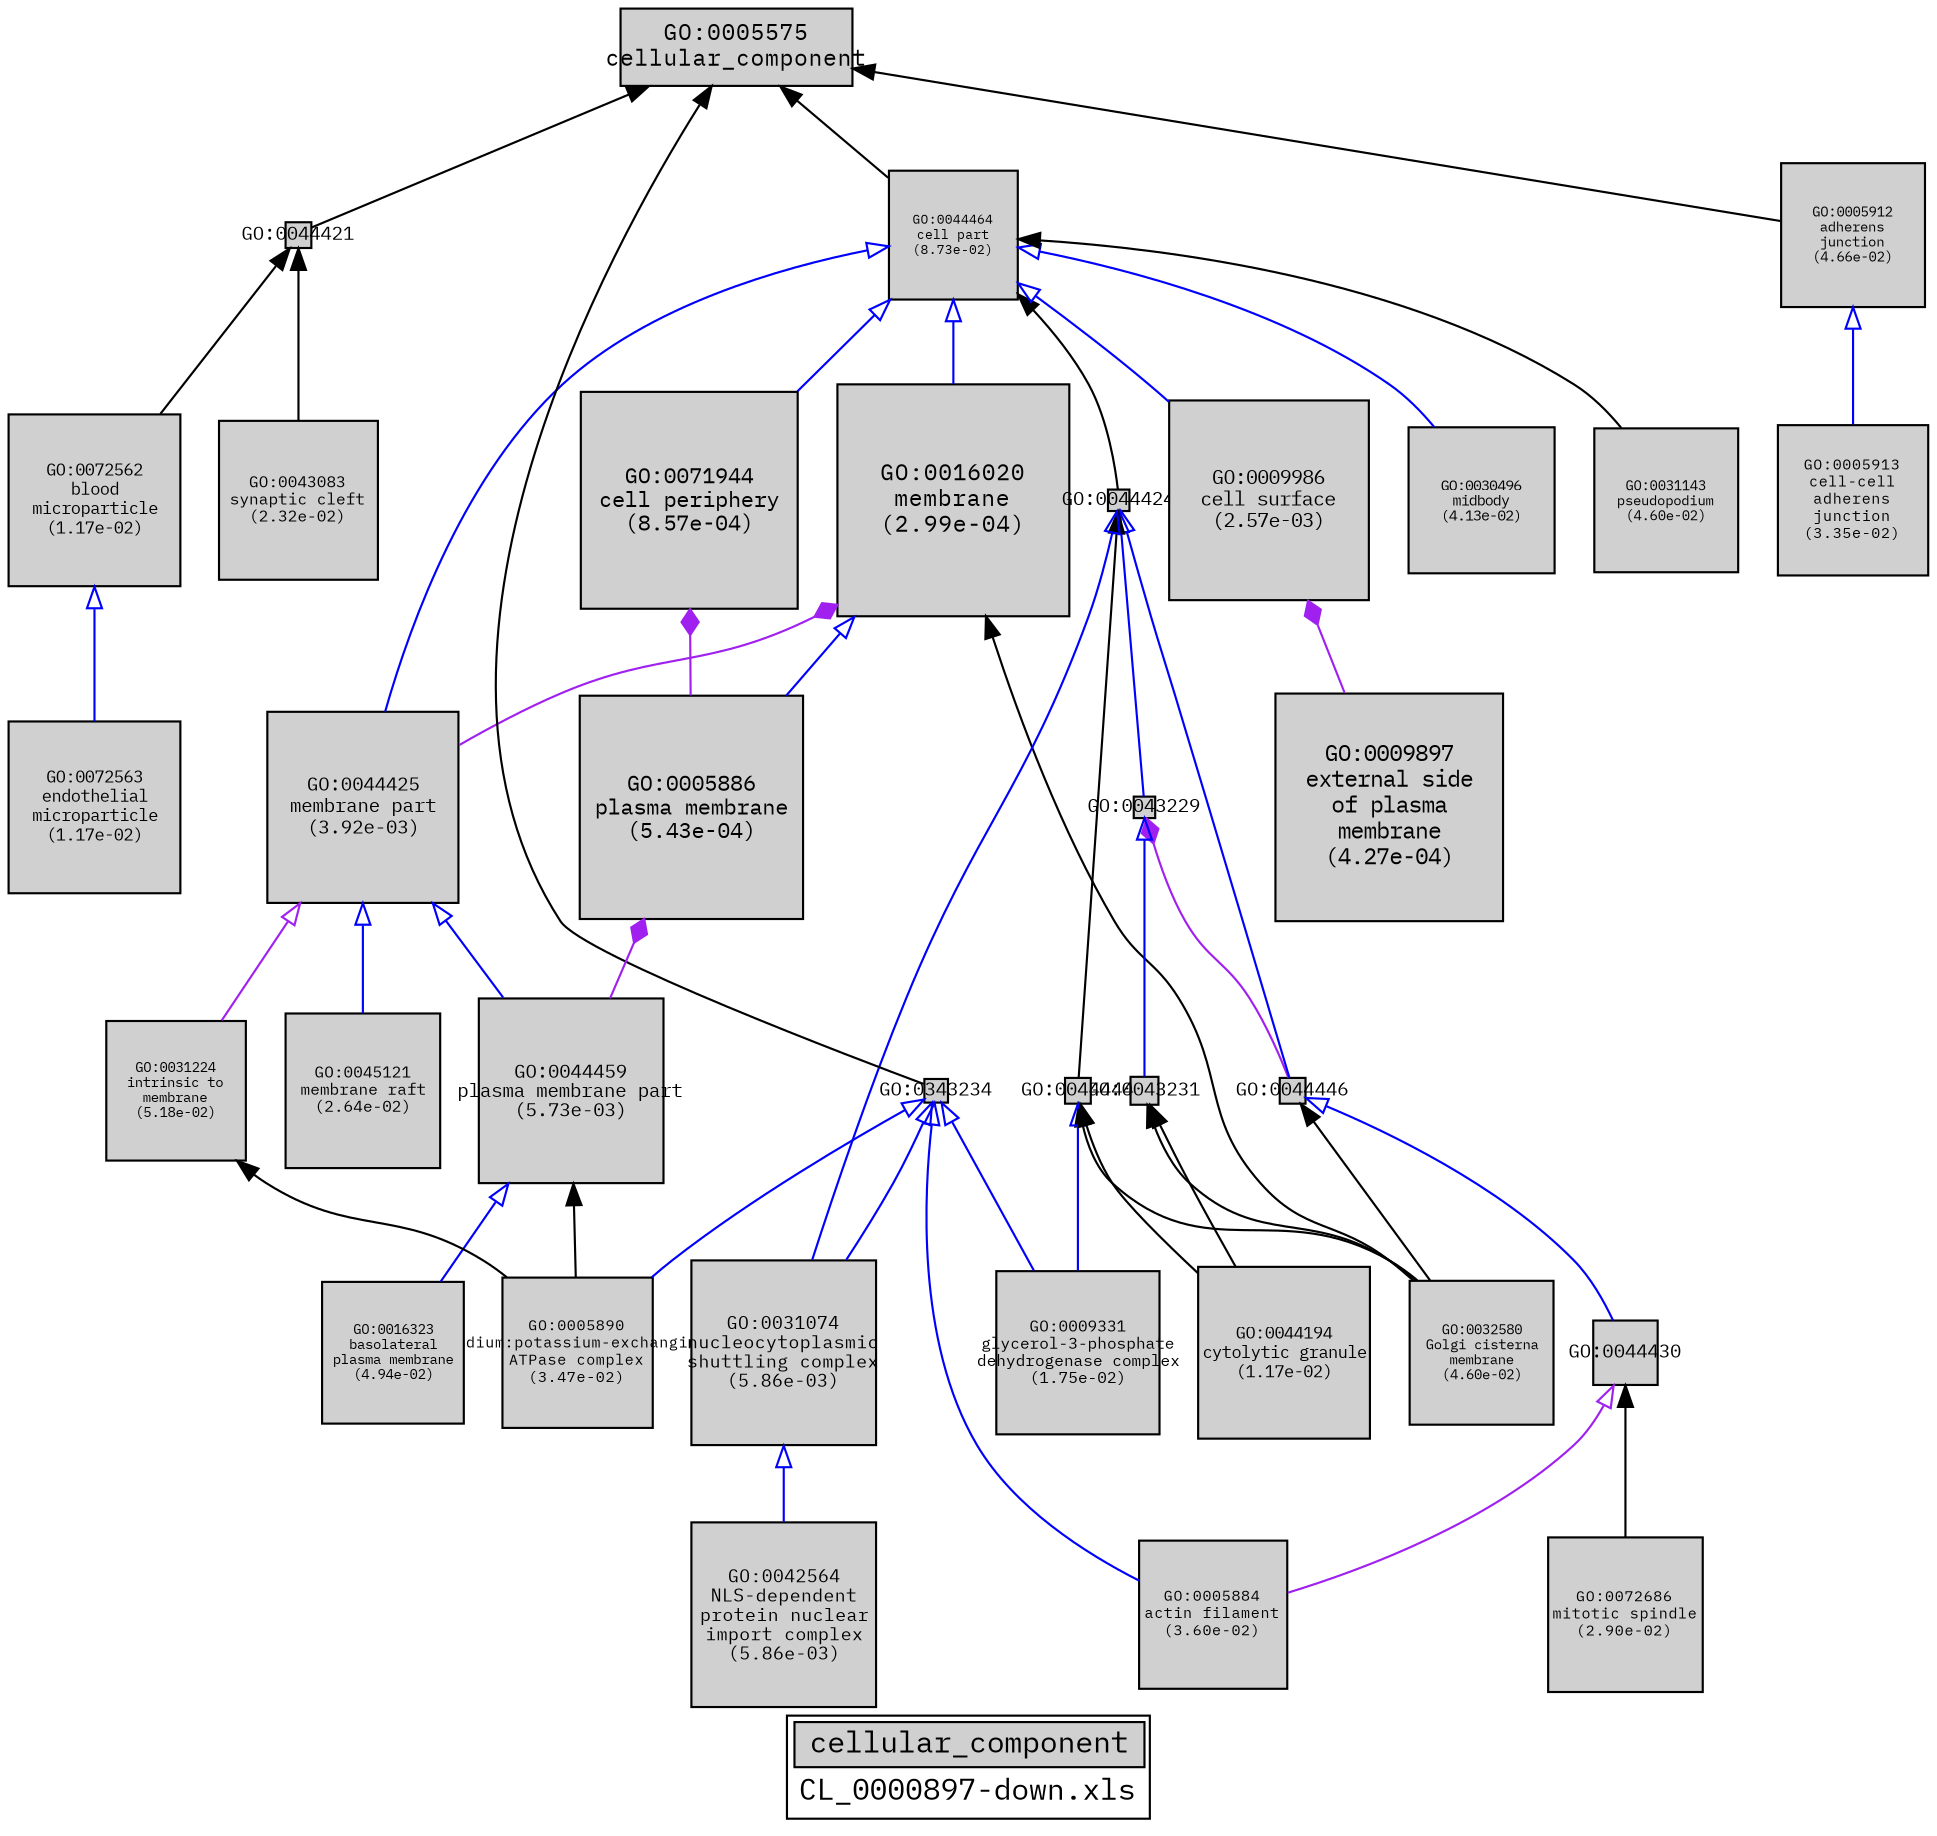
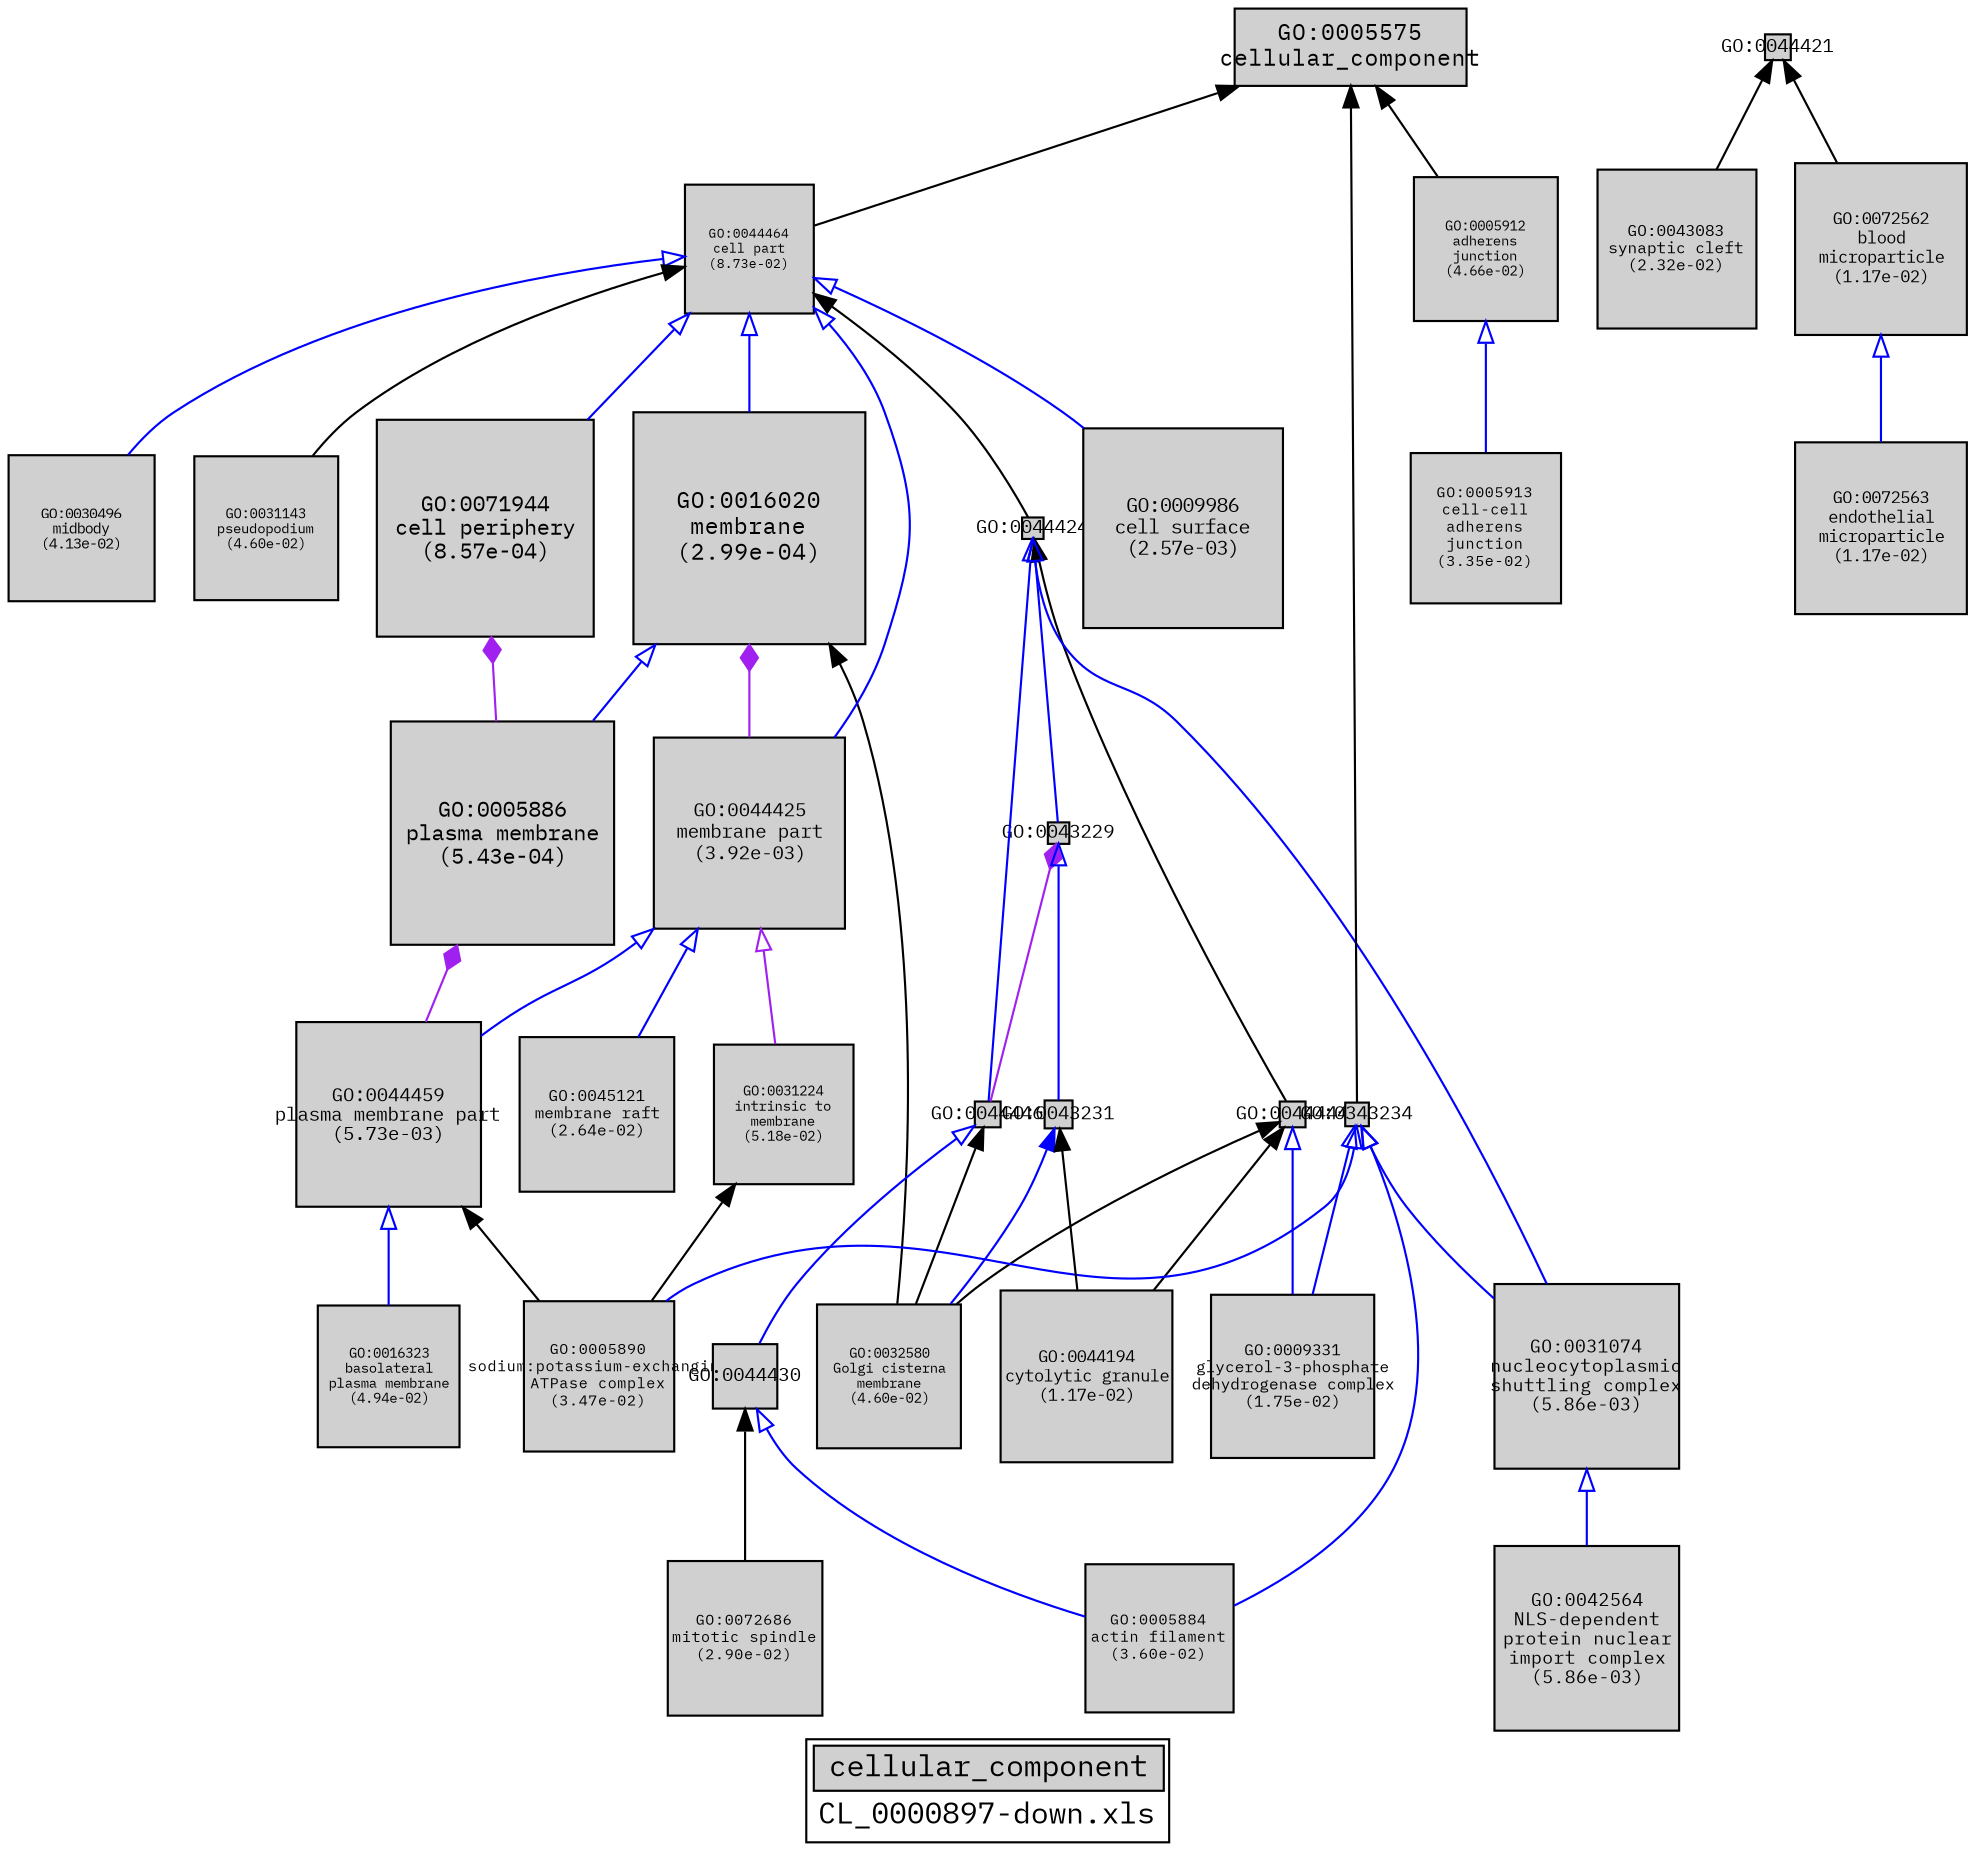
(470, 161) -> none
(1389, 807) -> none
(1239, 1215) -> (1005, 1230)
(1461, 1522) -> (911, 1547)
